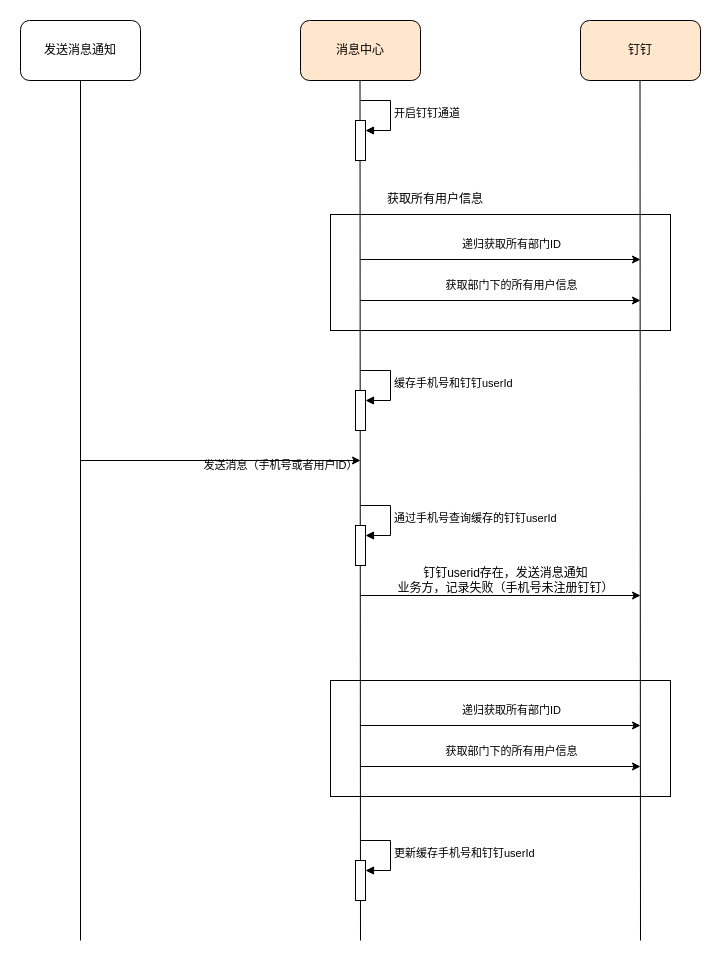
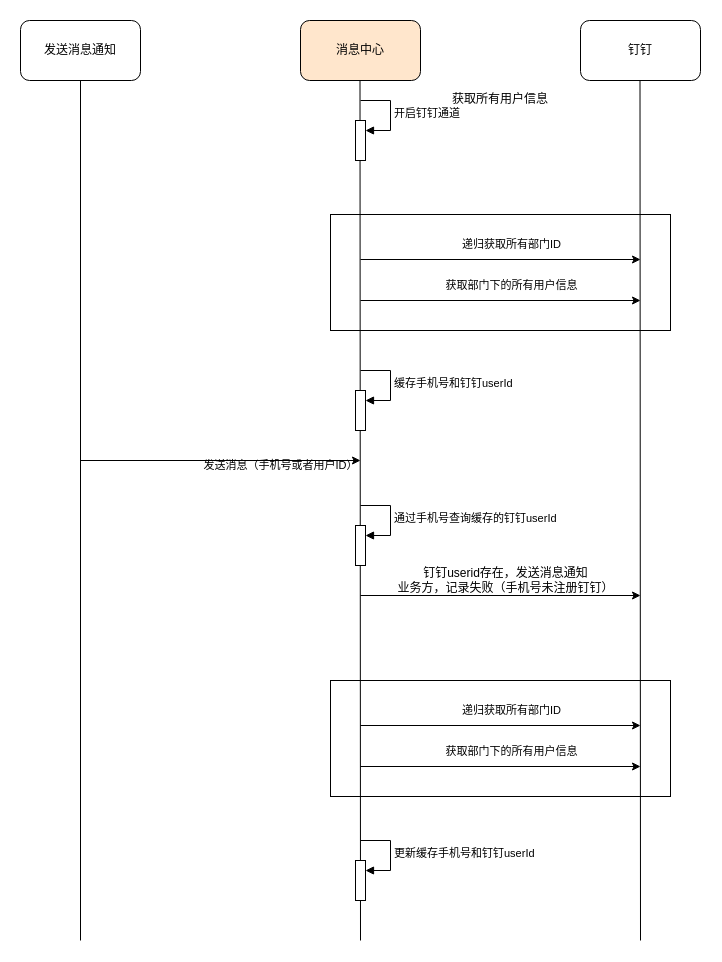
(641, 51) -> (641, 51)
(436, 200) -> (501, 100)
